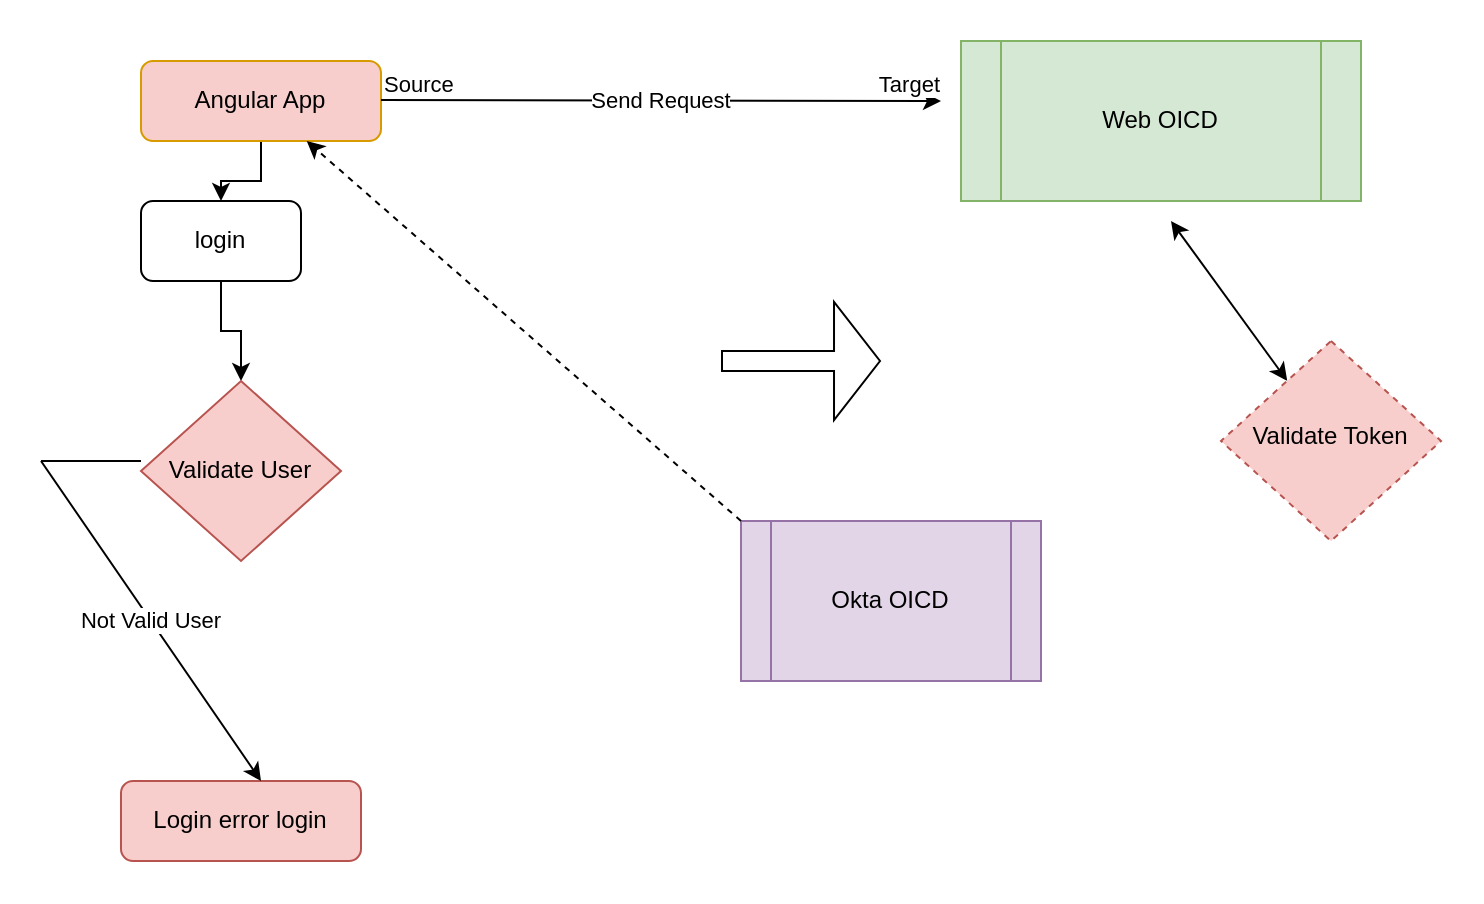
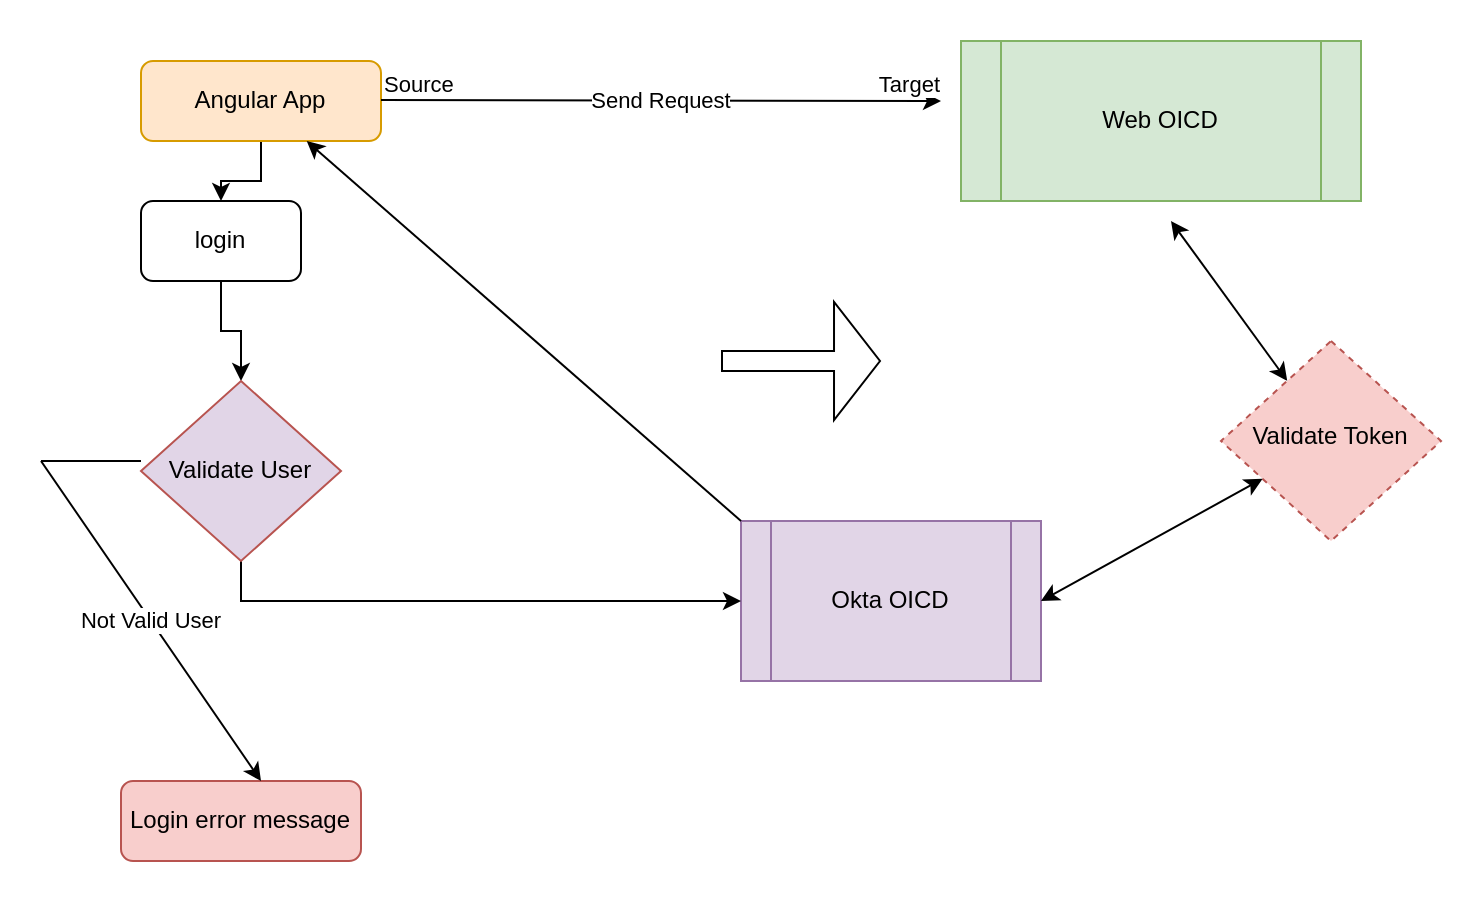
(261, 101) -> (261, 101)
(527, 334) -> (527, 334)
(241, 471) -> (241, 471)
none -> (1151, 540)
none -> (464, 601)
(241, 821) -> (241, 821)
